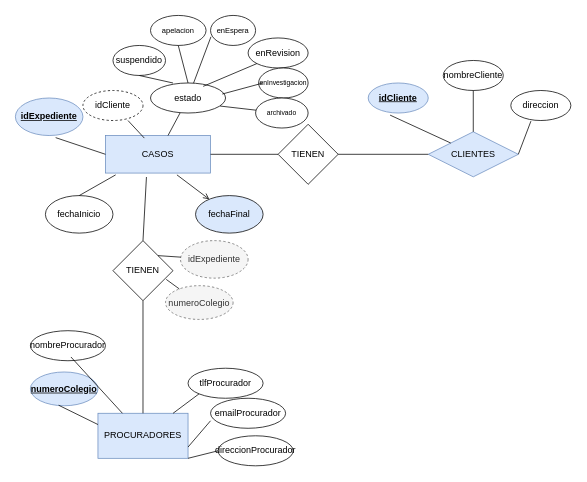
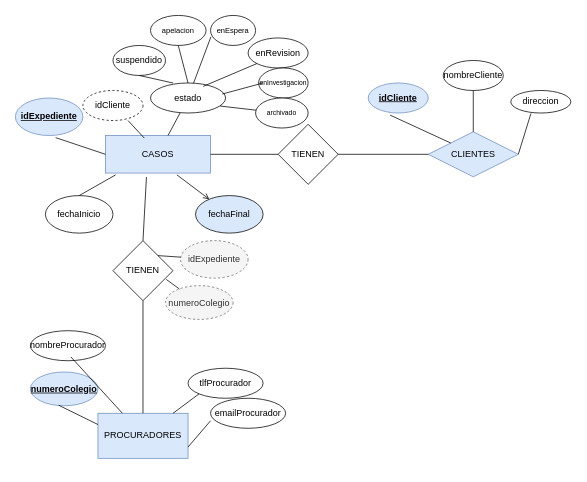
(540, 105) -> (540, 102)
(255, 450) -> none
(203, 454) -> none
